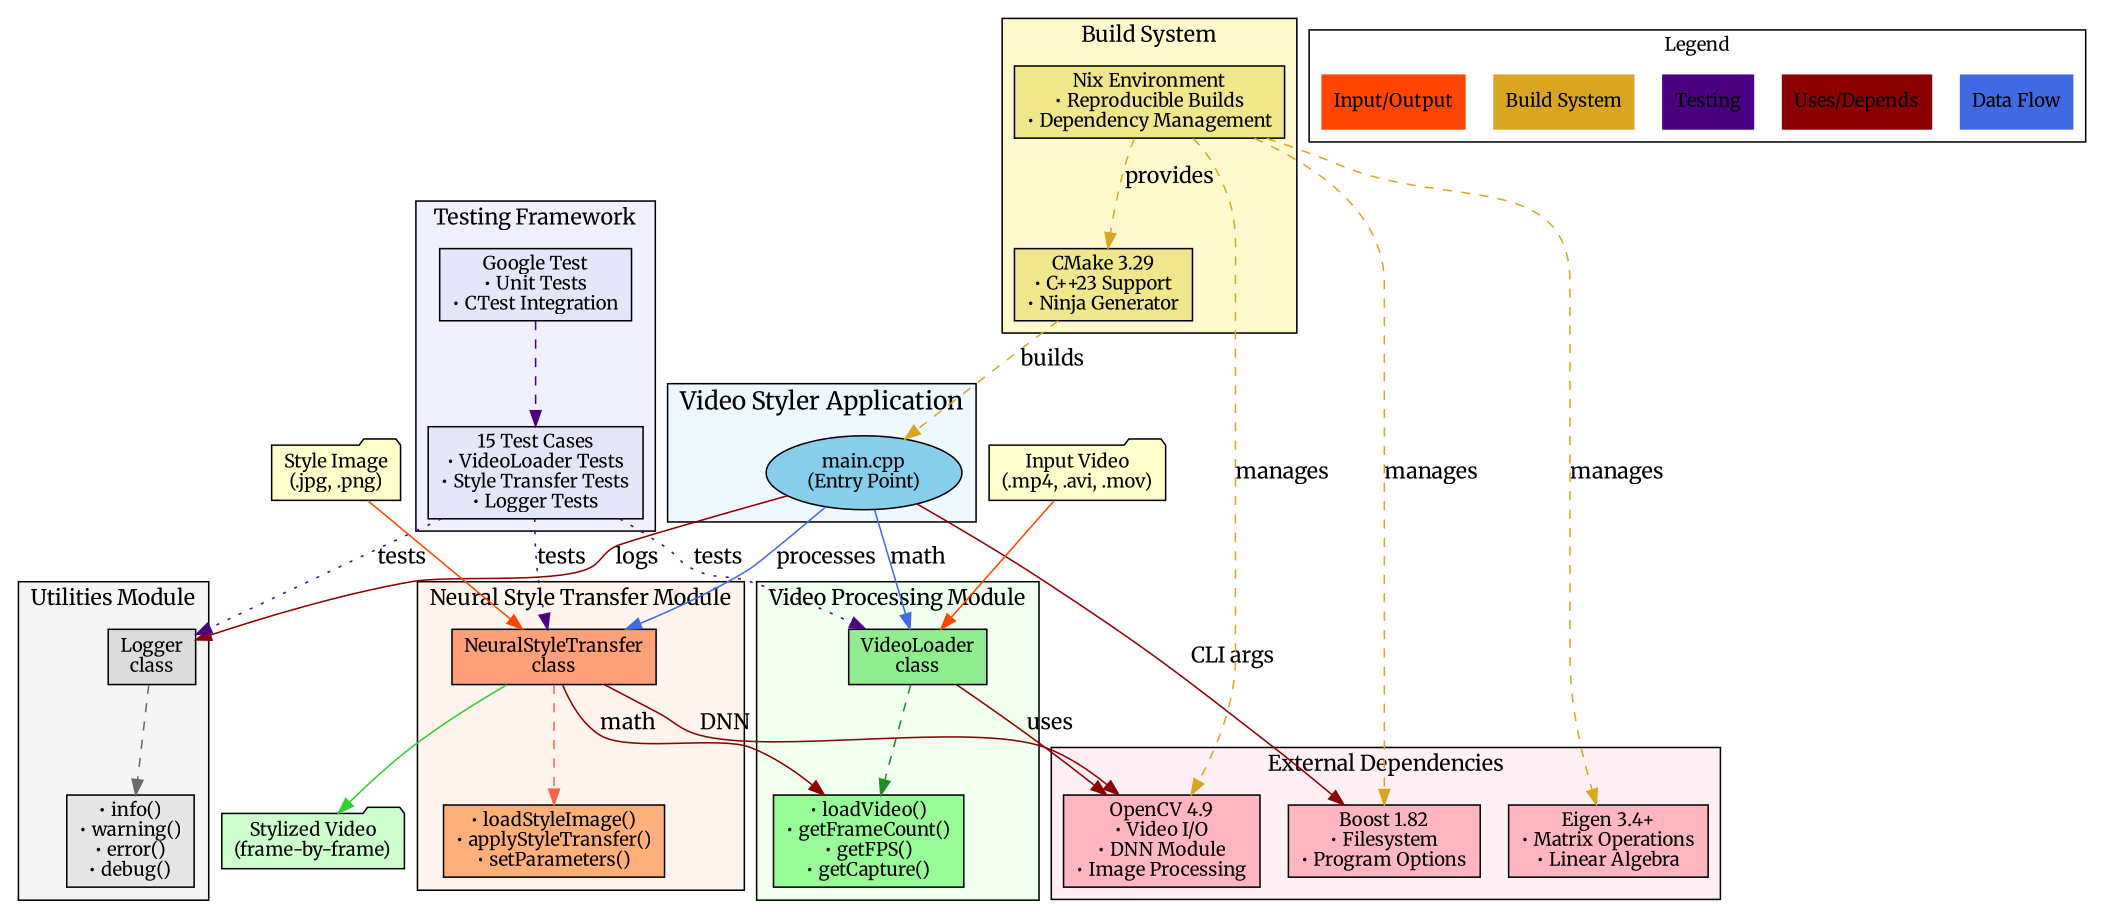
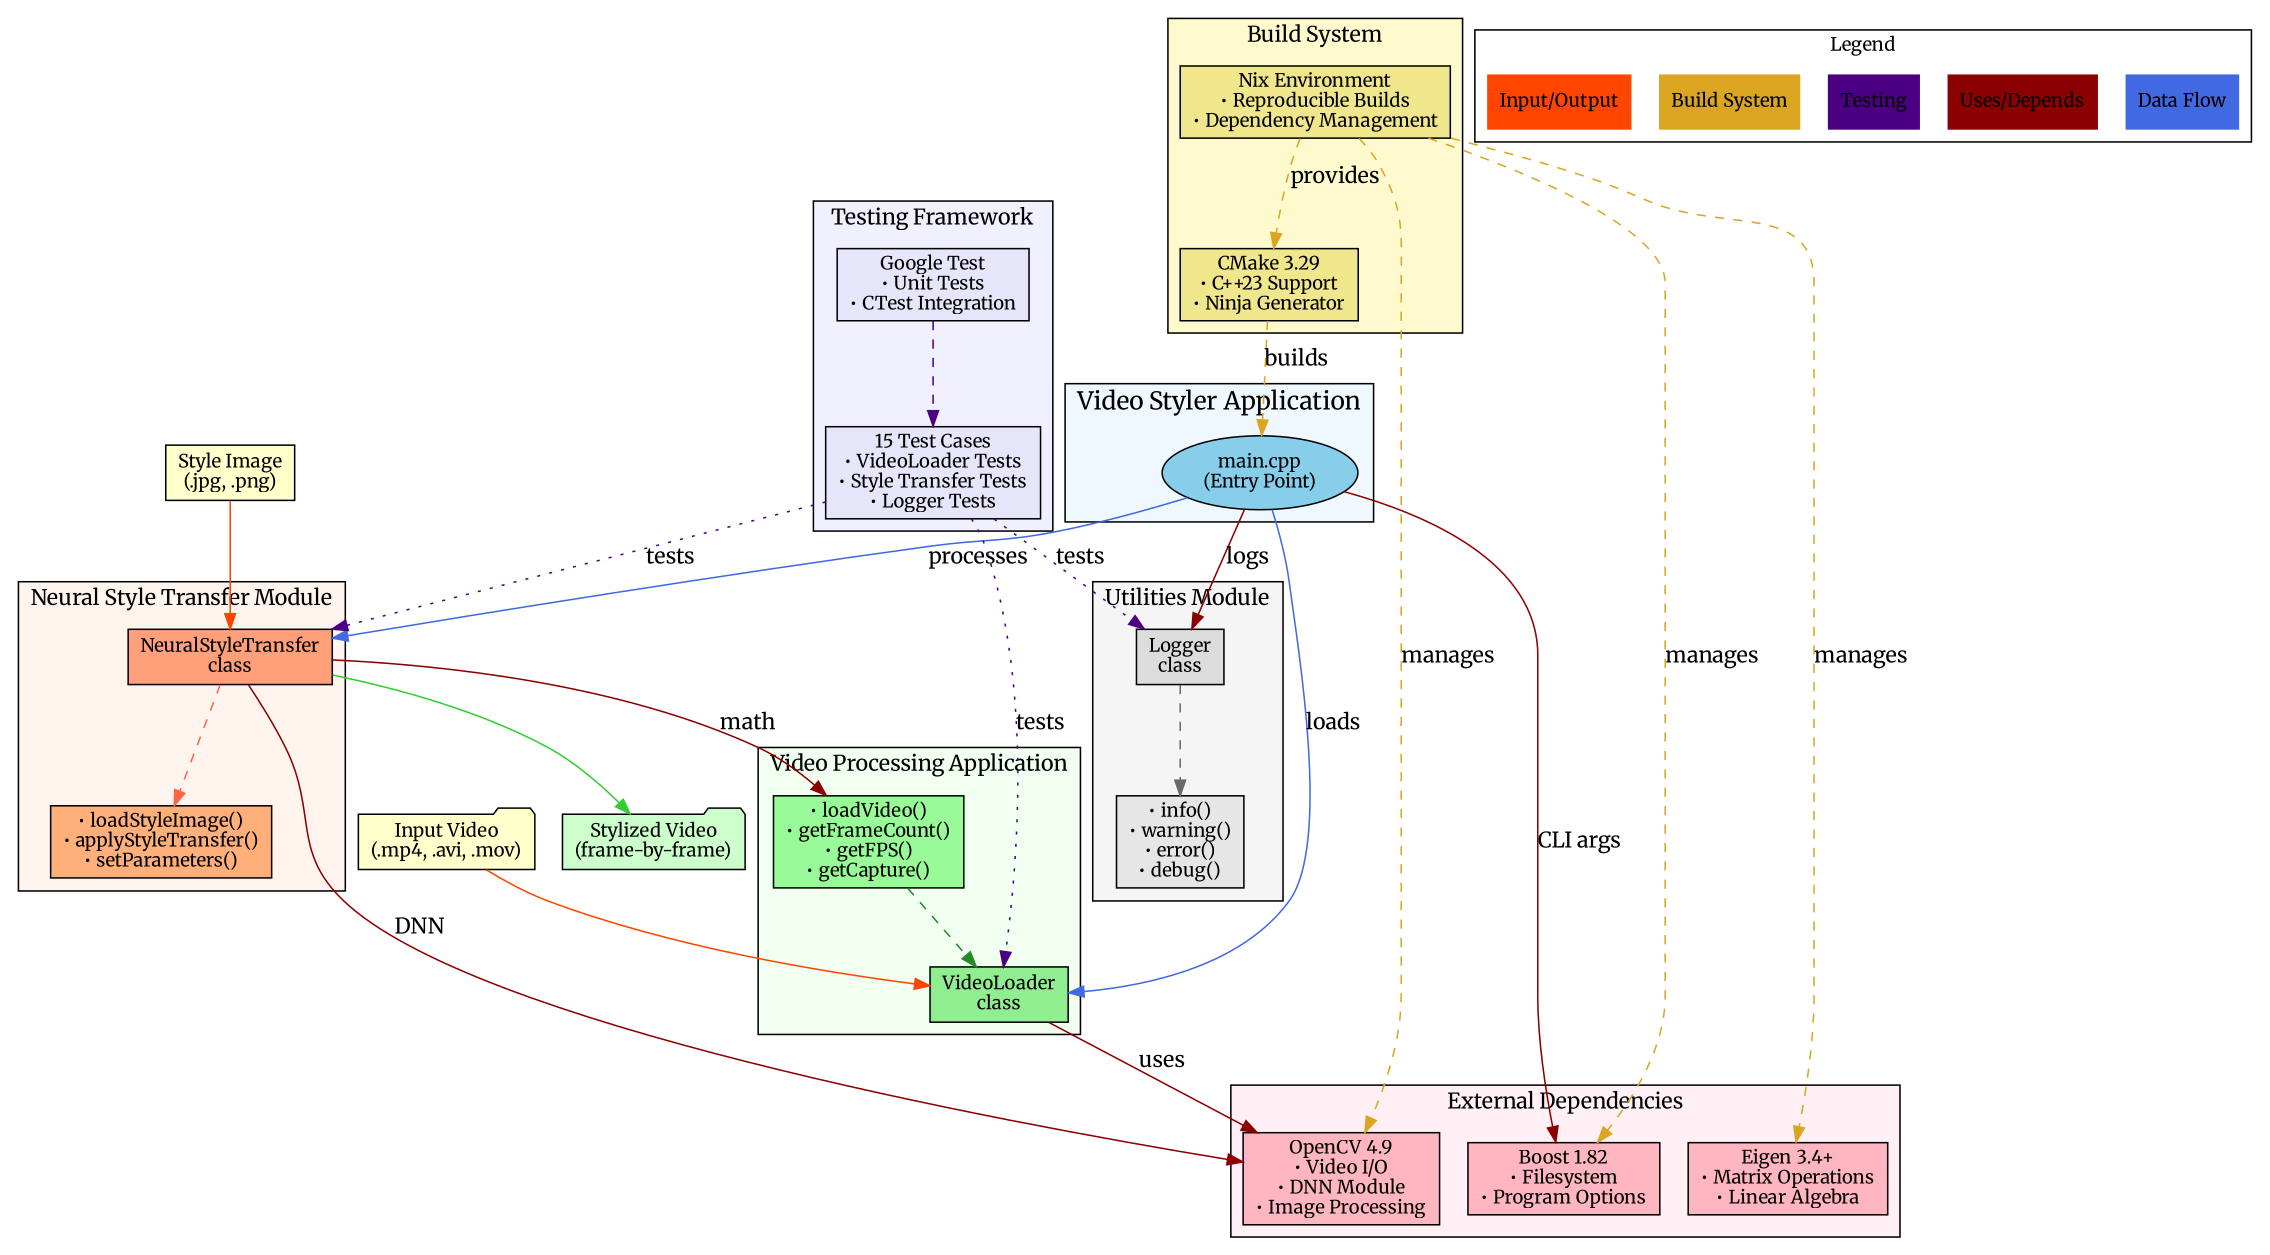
(336, 473) -> (230, 473)
(919, 558) -> (1334, 724)
(898, 599) -> (919, 765)
(899, 728) -> (937, 922)
